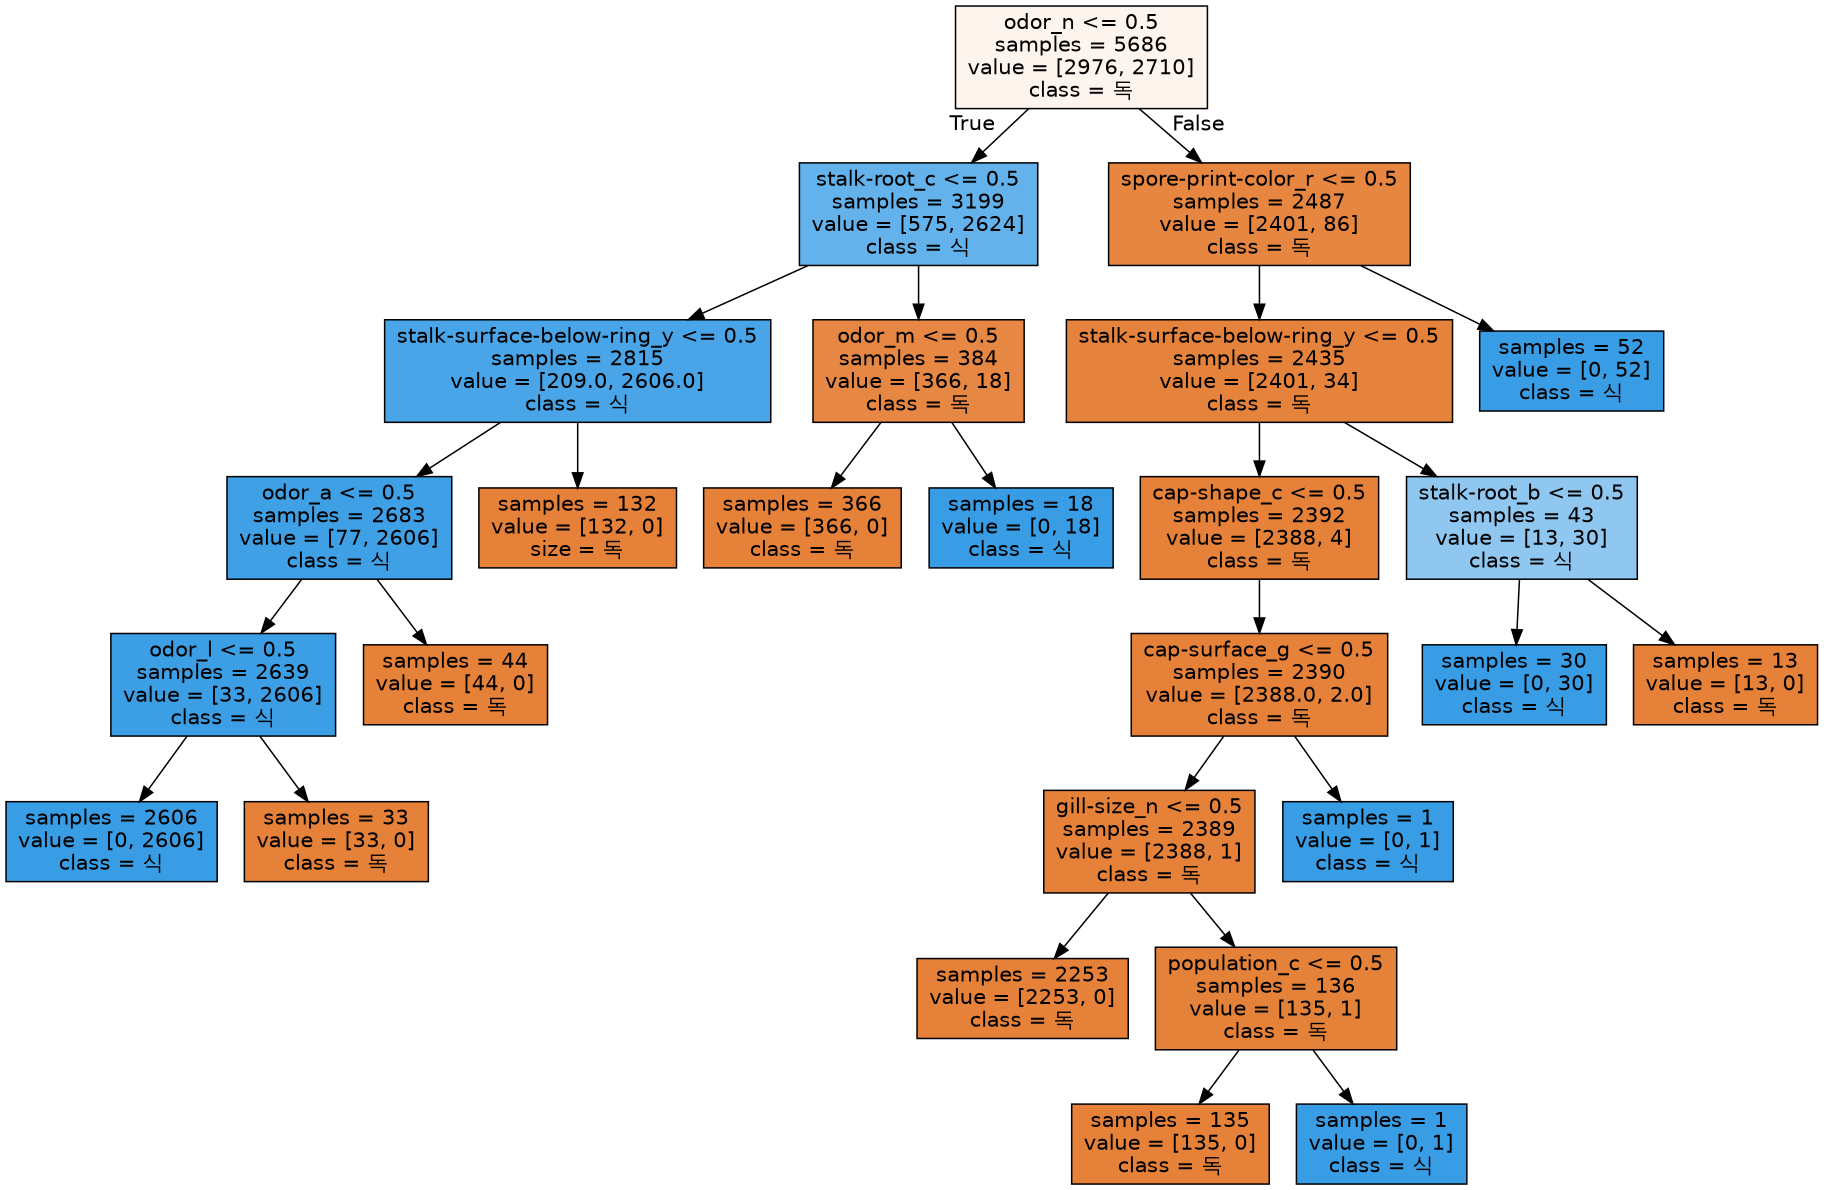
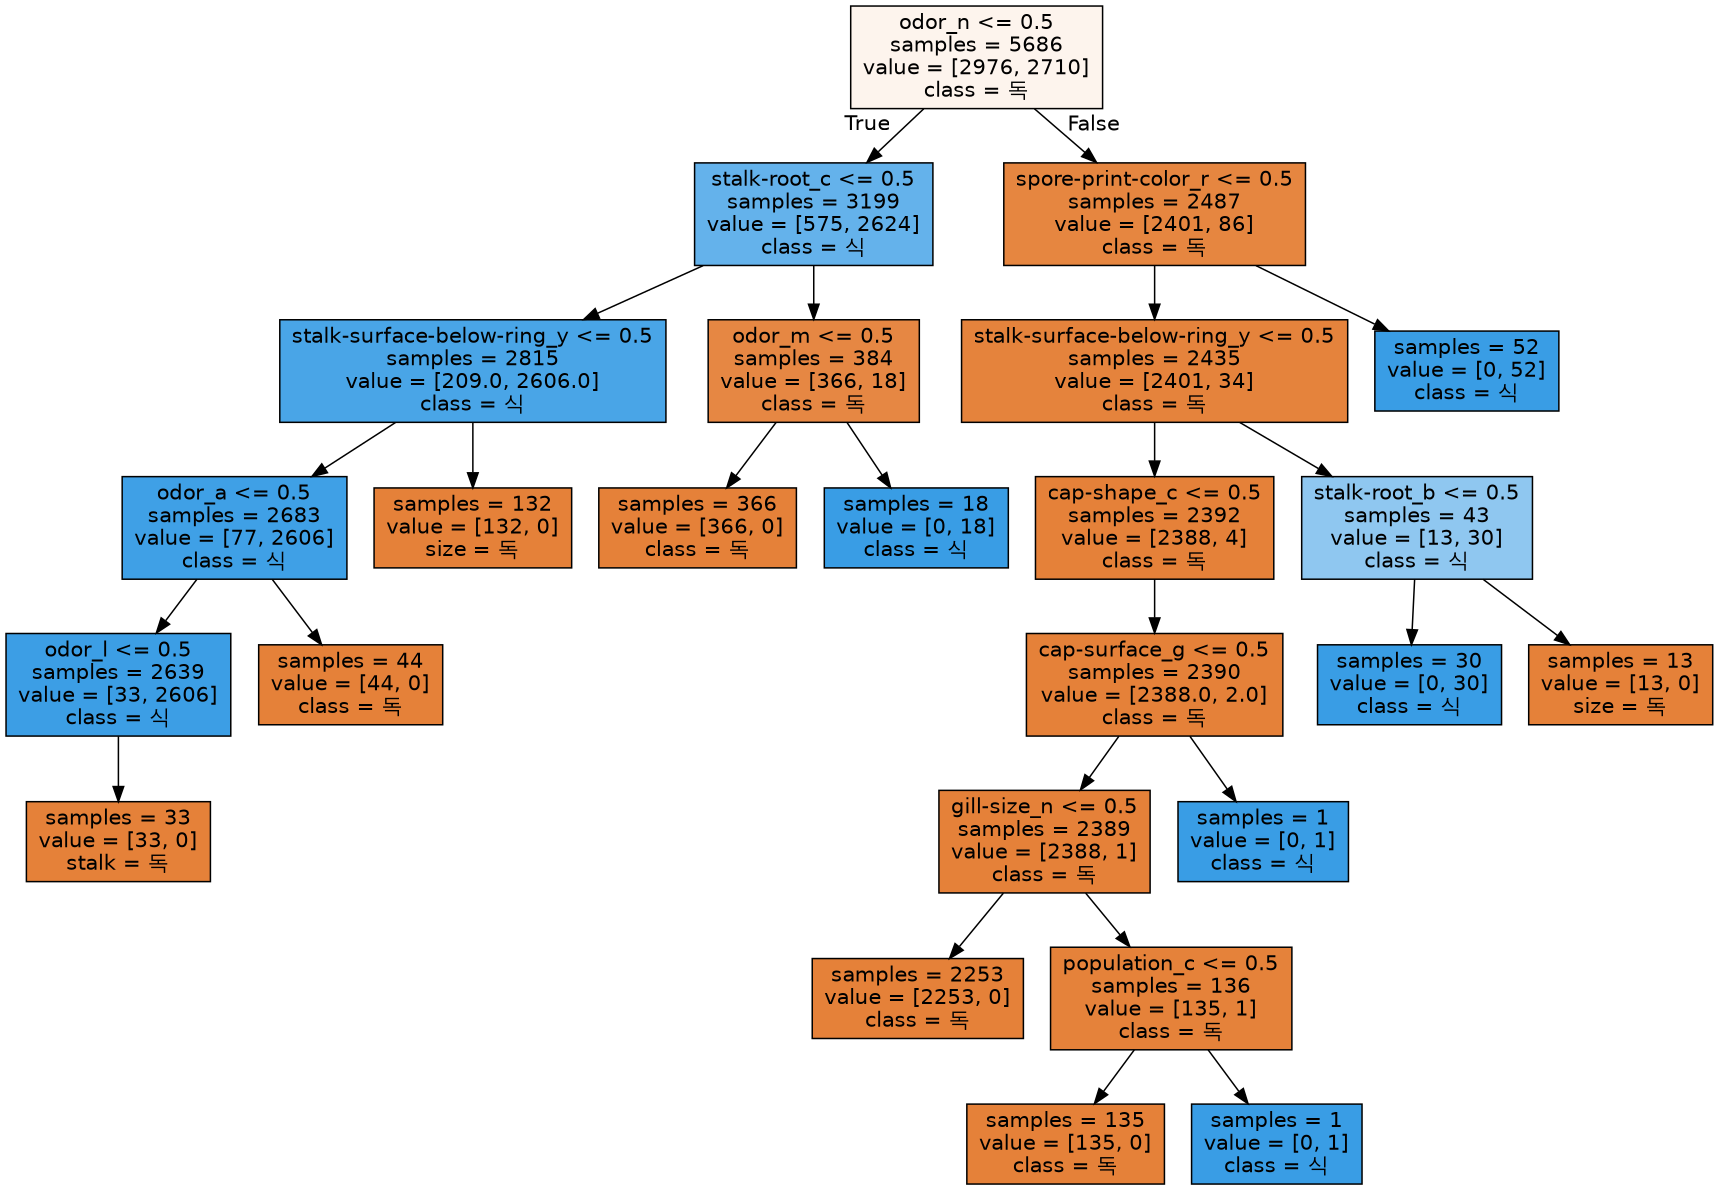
(1726, 685) -> (1621, 685)
(112, 842) -> none
(336, 842) -> (118, 842)
